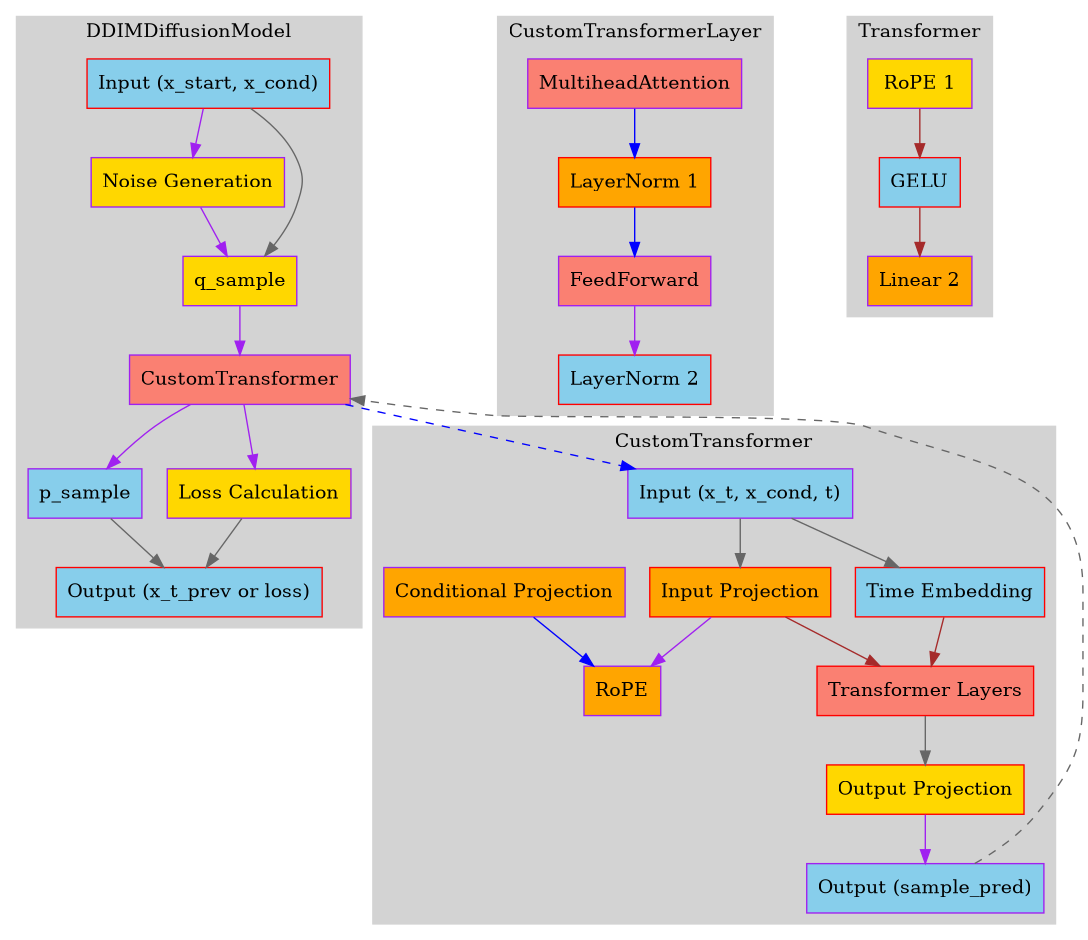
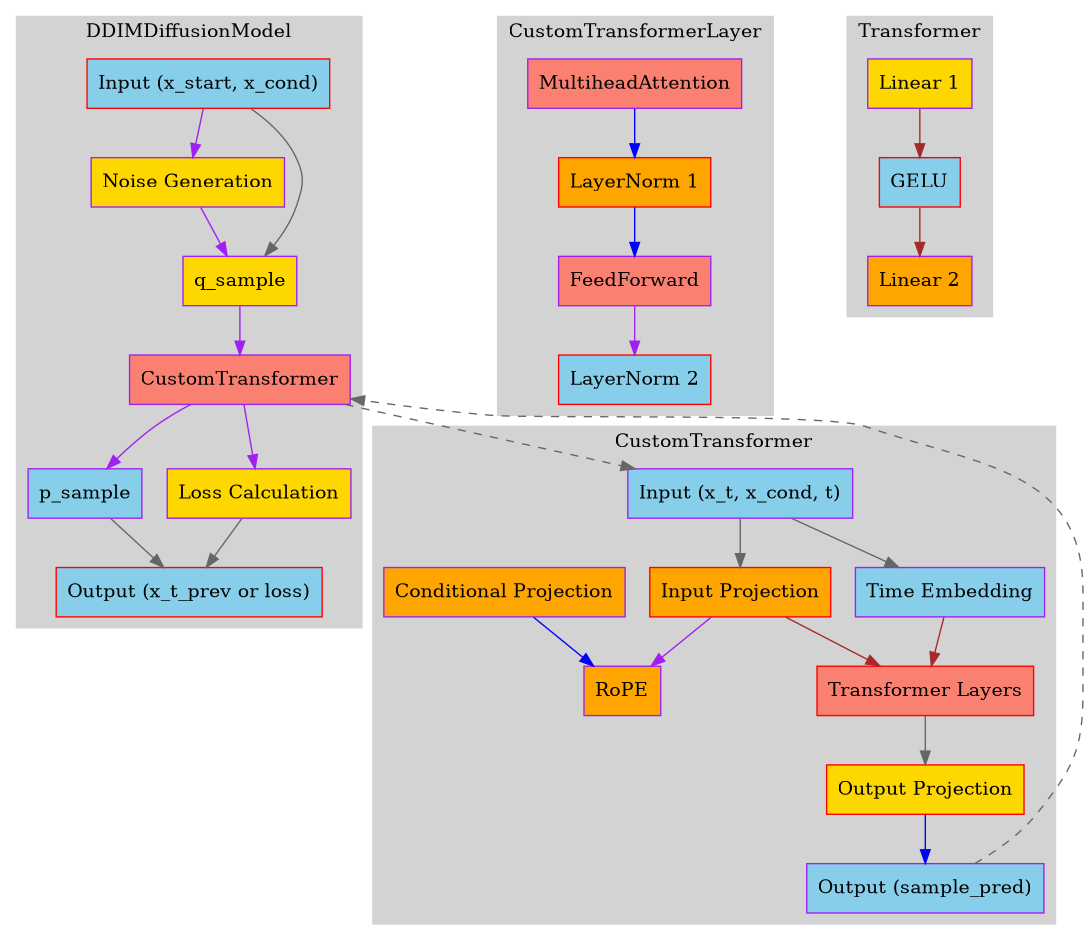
(920, 84) -> (920, 84)
(483, 435) -> (483, 435)
(950, 592) -> (950, 592)
(925, 832) -> (925, 832)
